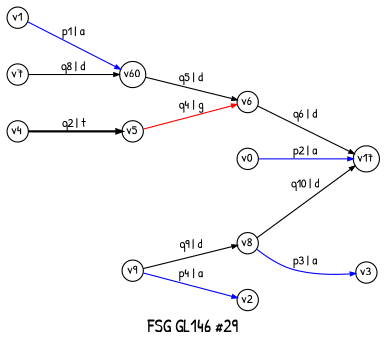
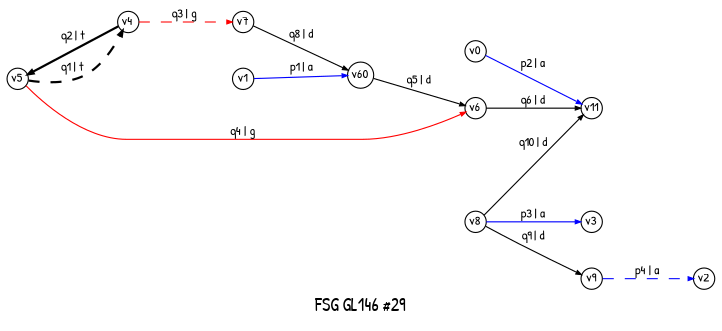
none -> (183, 22)
none -> (83, 76)
(366, 159) -> (592, 108)
(188, 258) -> (531, 250)
(188, 285) -> (645, 279)
